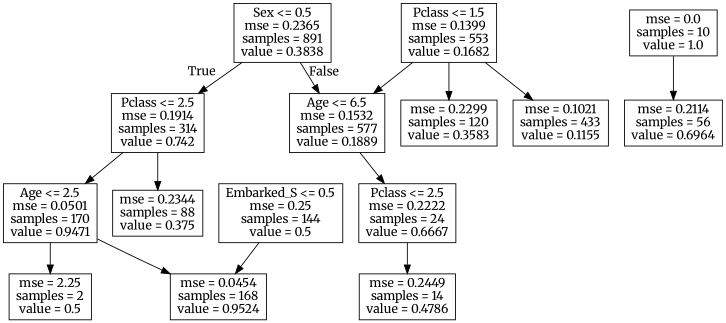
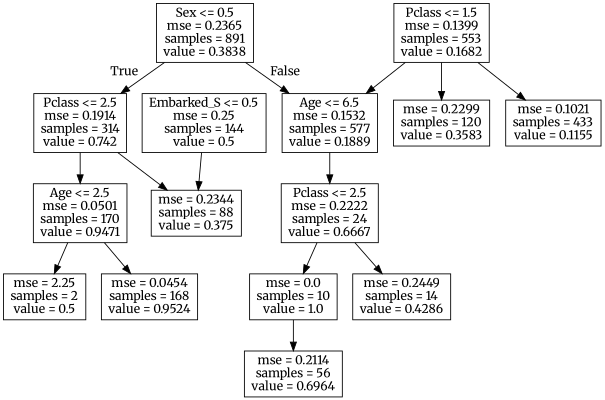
none -> (312, 254)
(250, 255) -> (200, 167)
(407, 297) -> (402, 297)
